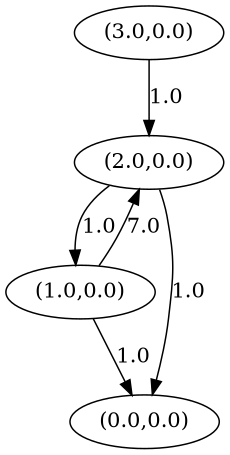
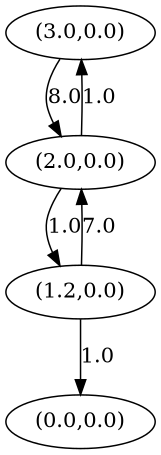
(166, 98) -> (65, 98)
(172, 285) -> (82, 105)
(81, 292) -> (81, 292)
